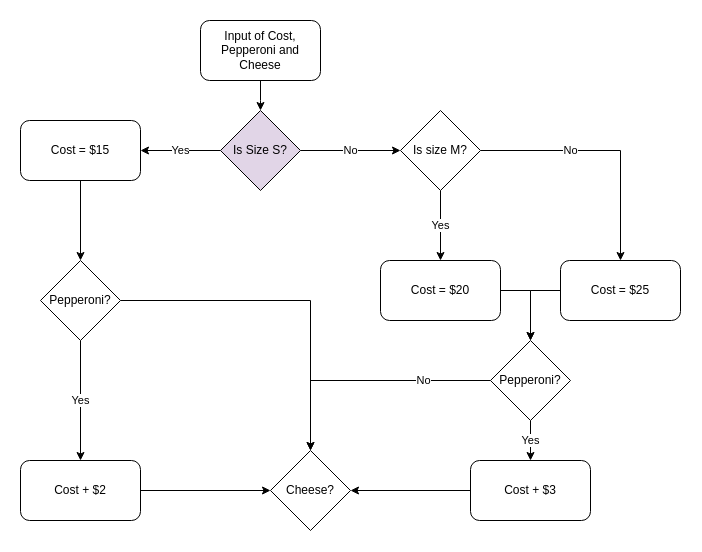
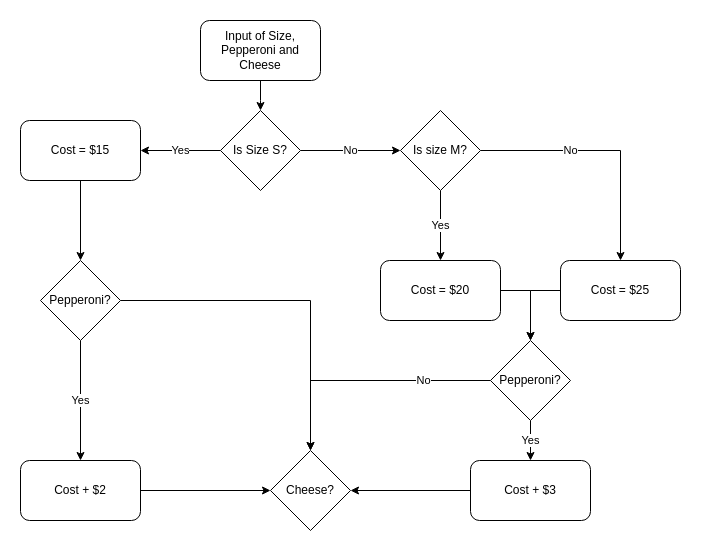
(261, 51) -> (261, 51)
(261, 151) -> (261, 151)
